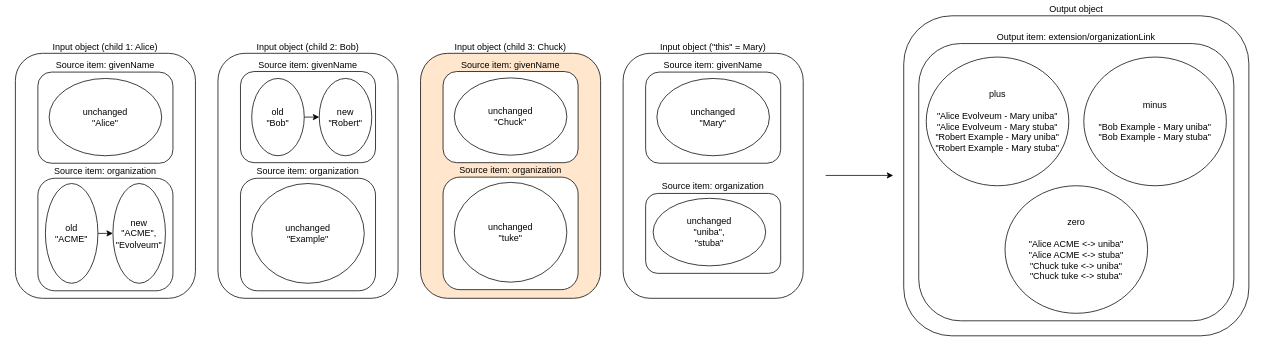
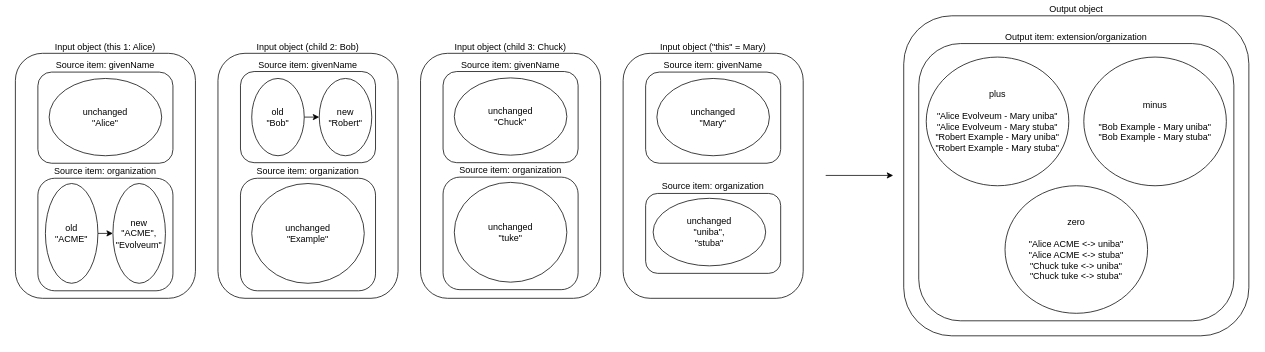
(1076, 36) -> (1076, 36)
(105, 46) -> (105, 46)
(510, 176) -> (510, 176)
